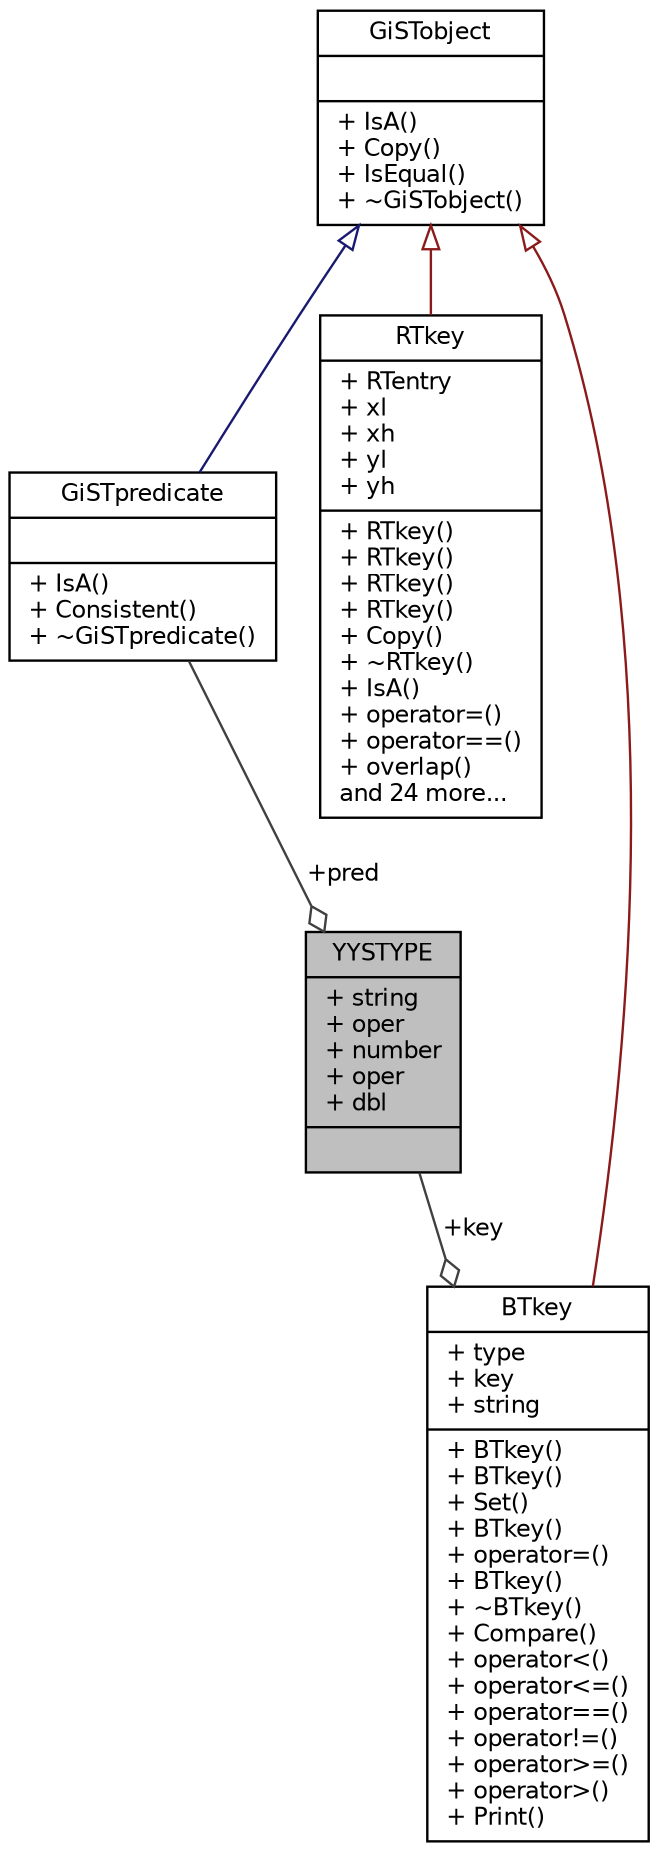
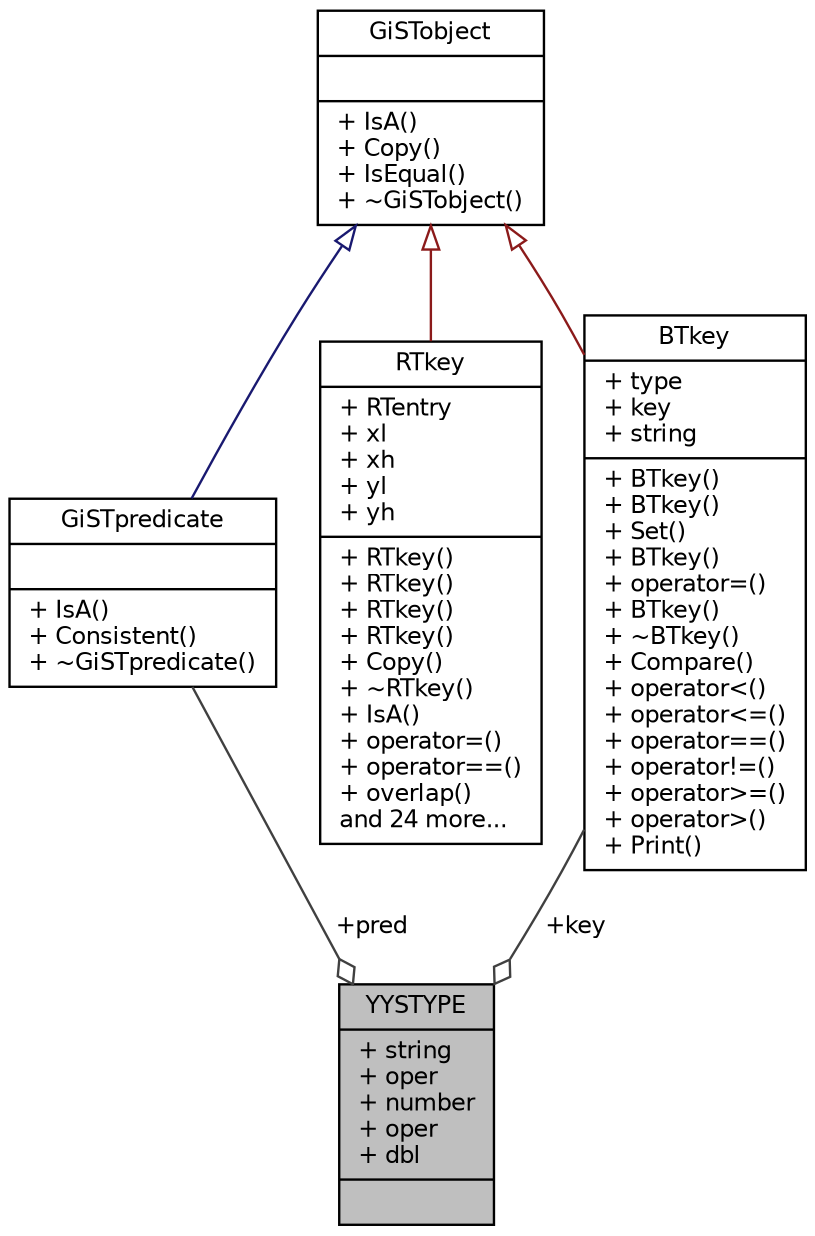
(432, 1216) -> (548, 895)
